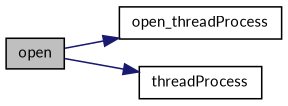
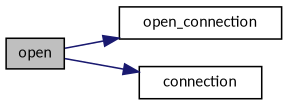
(201, 23) -> (201, 23)
(201, 83) -> (201, 83)
